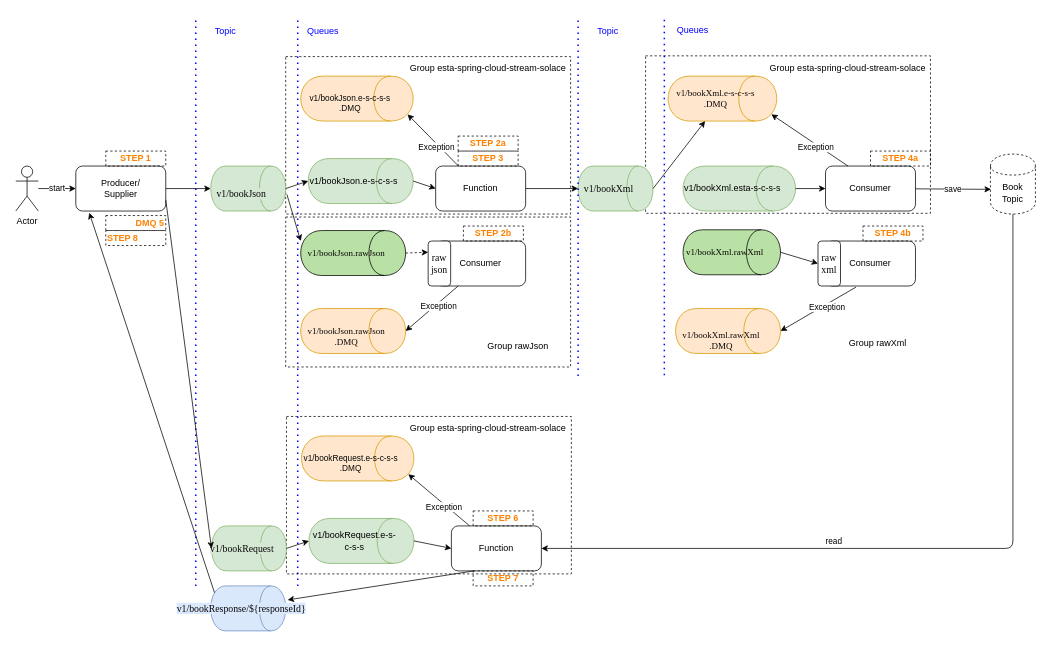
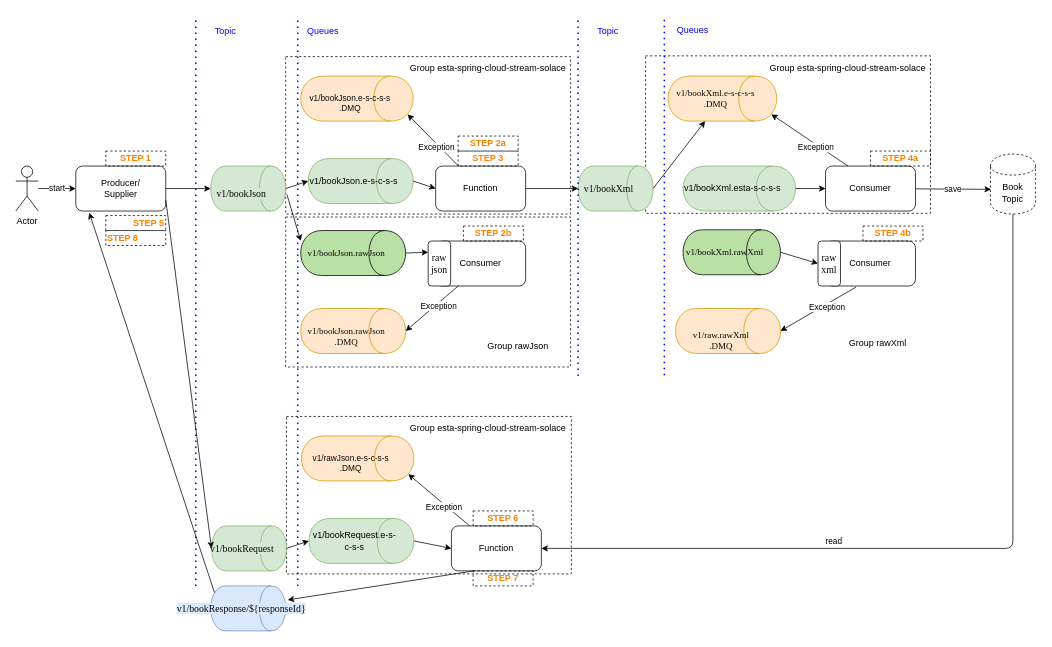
(152, 223) -> (150, 223)
(415, 253) -> (415, 253)
(721, 331) -> (721, 331)
(351, 459) -> (351, 459)
